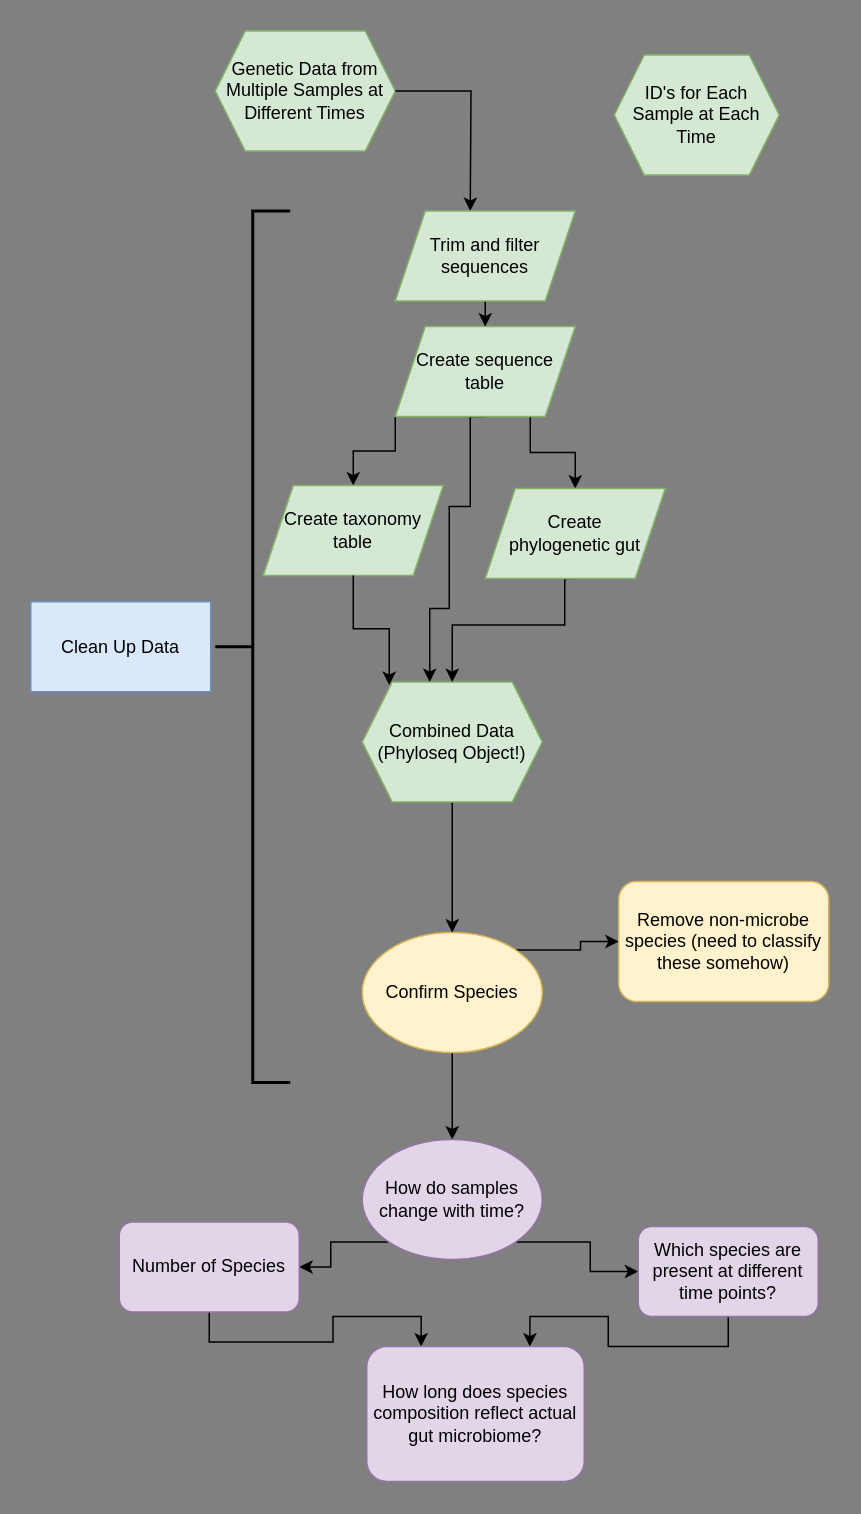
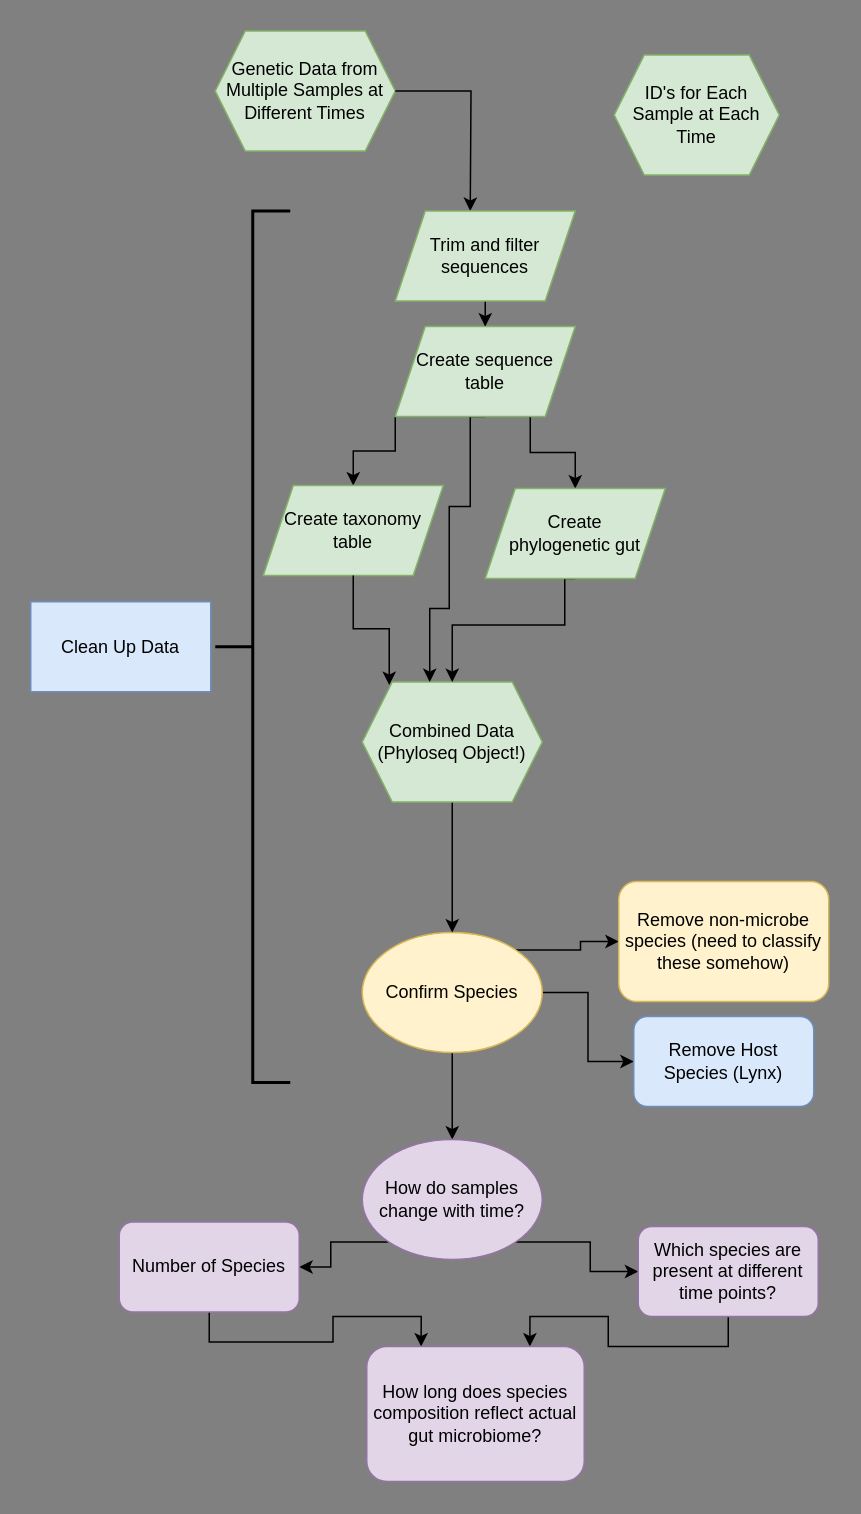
none -> (588, 1022)
none -> (724, 1061)
